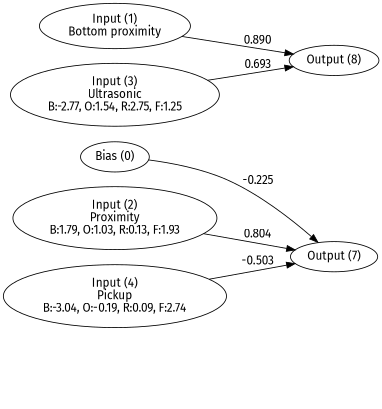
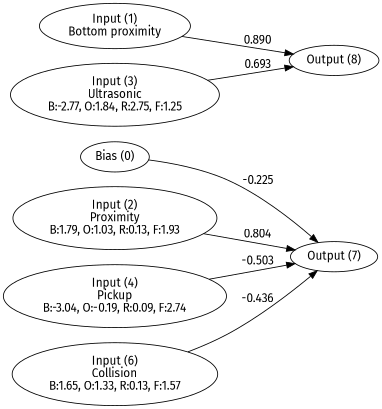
(115, 95) -> (115, 95)
none -> (115, 374)
